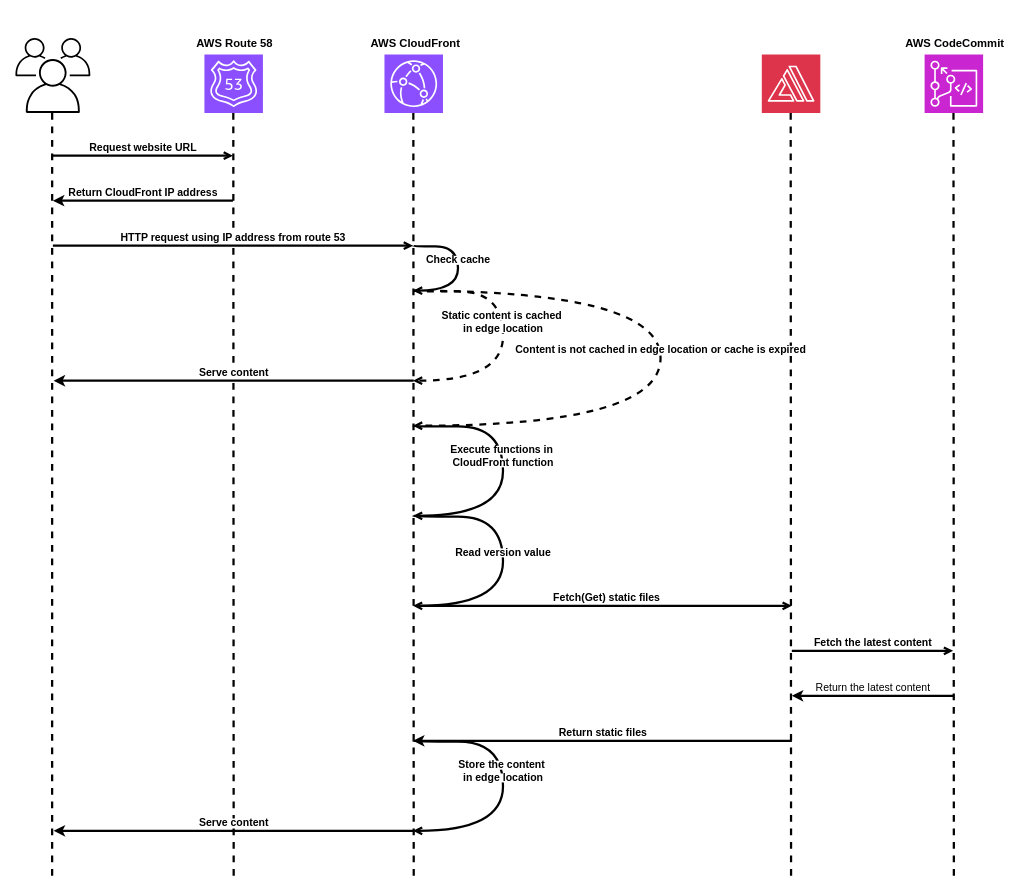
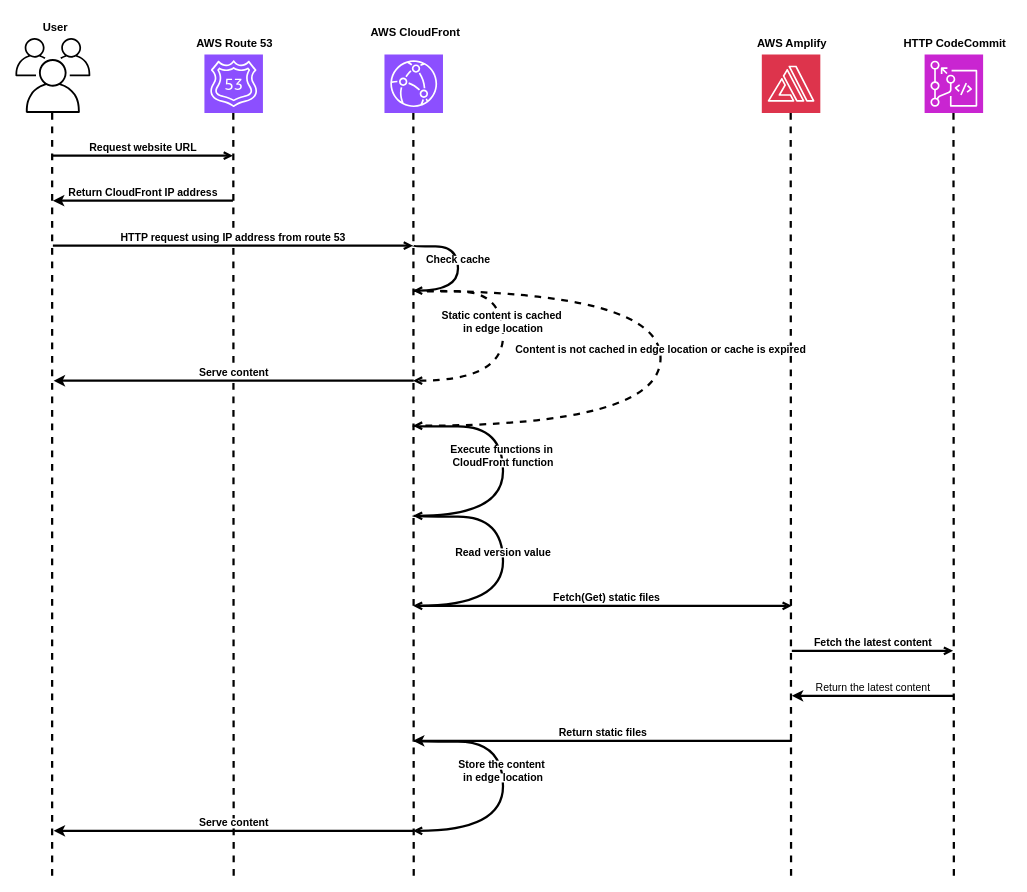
none -> (55, 27)
(235, 43) -> (235, 43)
(415, 43) -> (415, 32)
none -> (792, 43)
(955, 43) -> (955, 43)
